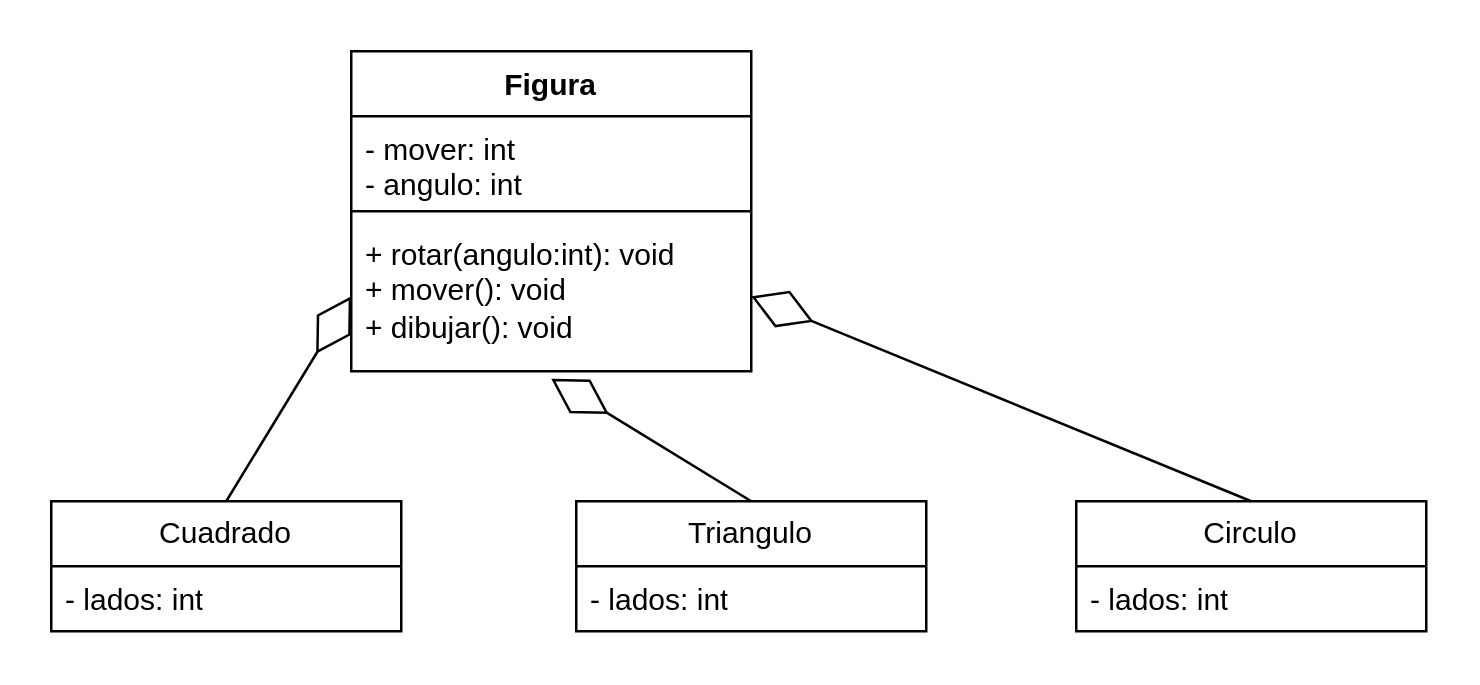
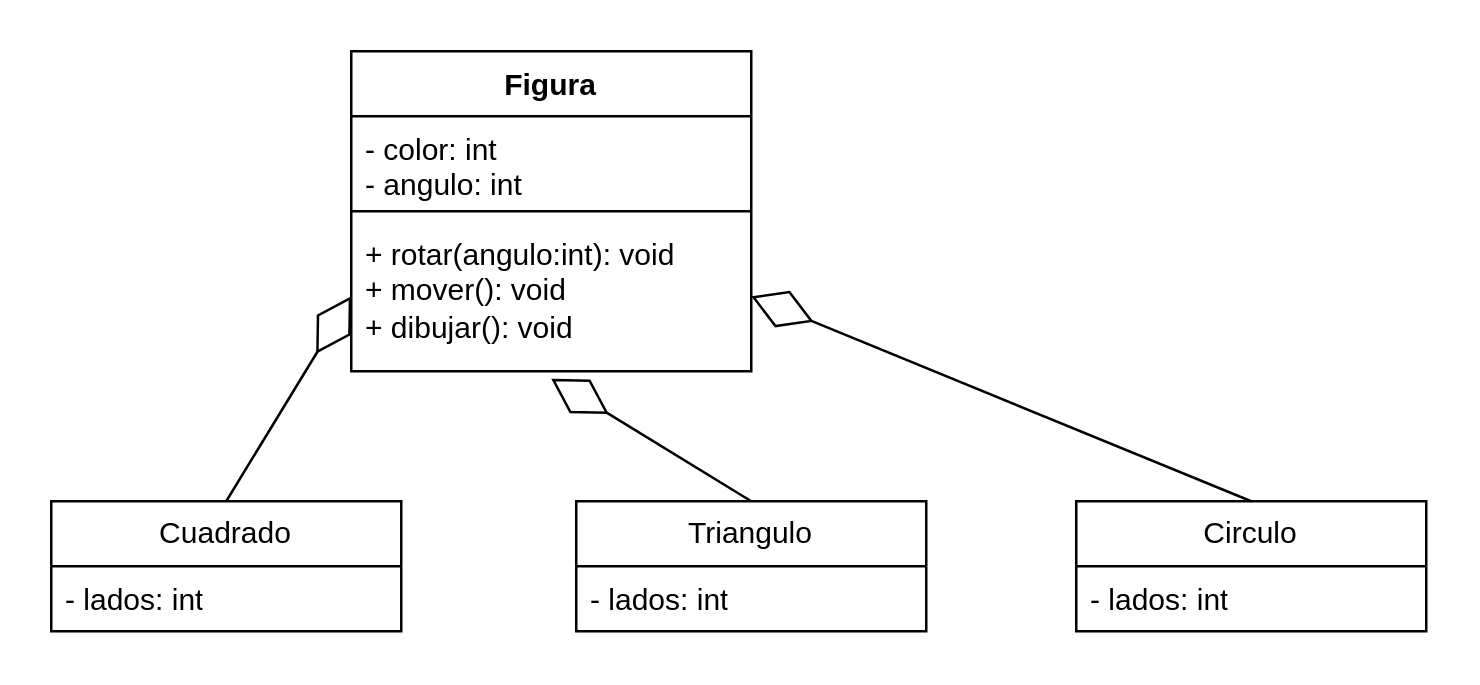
(456, 170) -> (456, 170)
